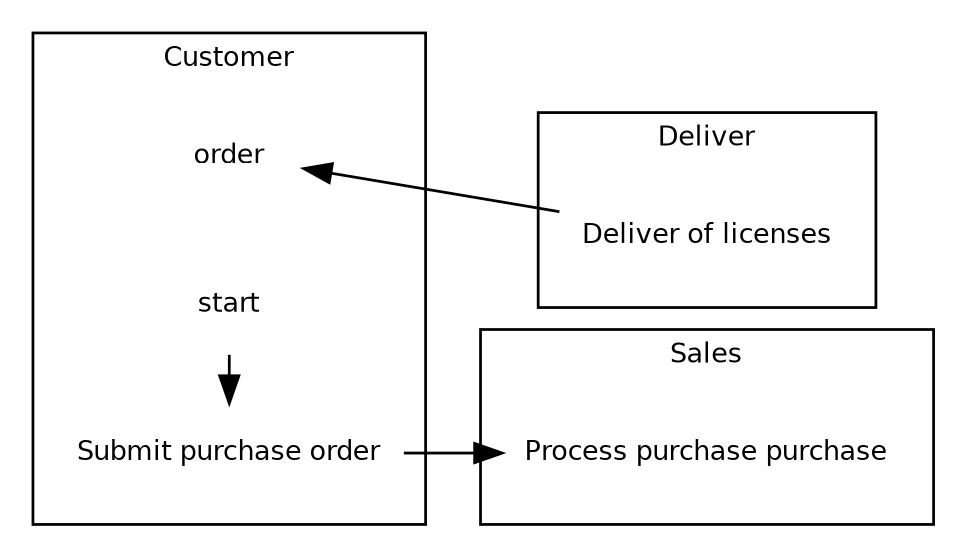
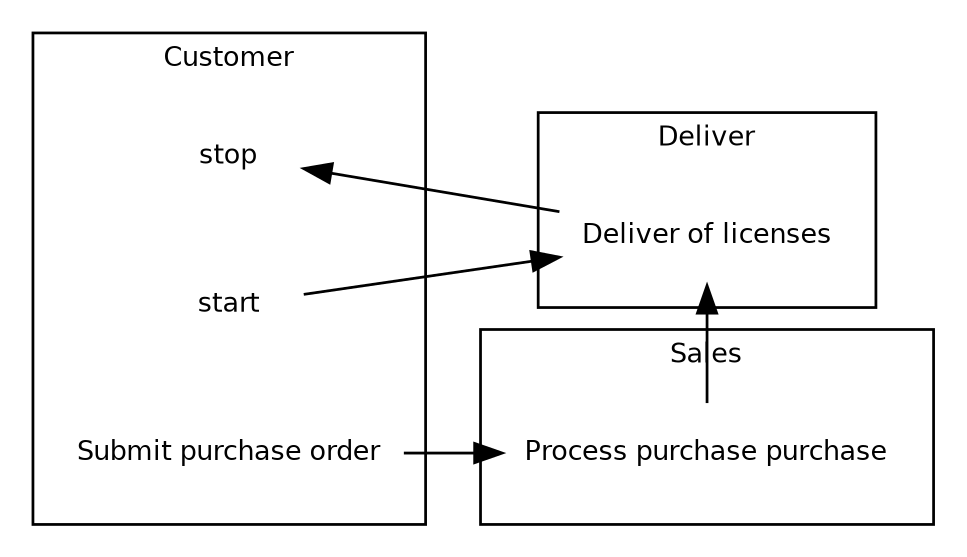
(229, 157) -> (229, 157)
none -> (707, 358)
(229, 365) -> (406, 279)
